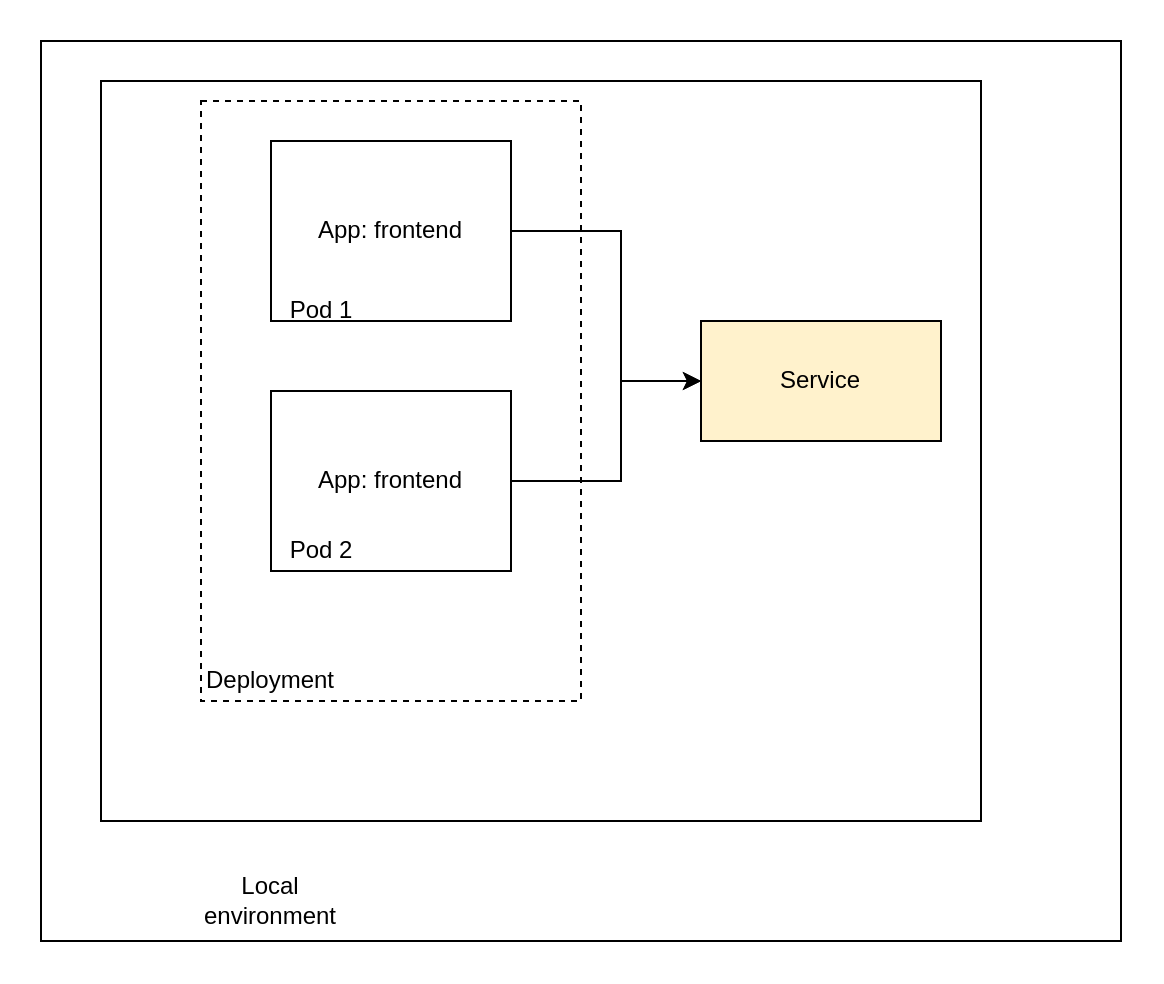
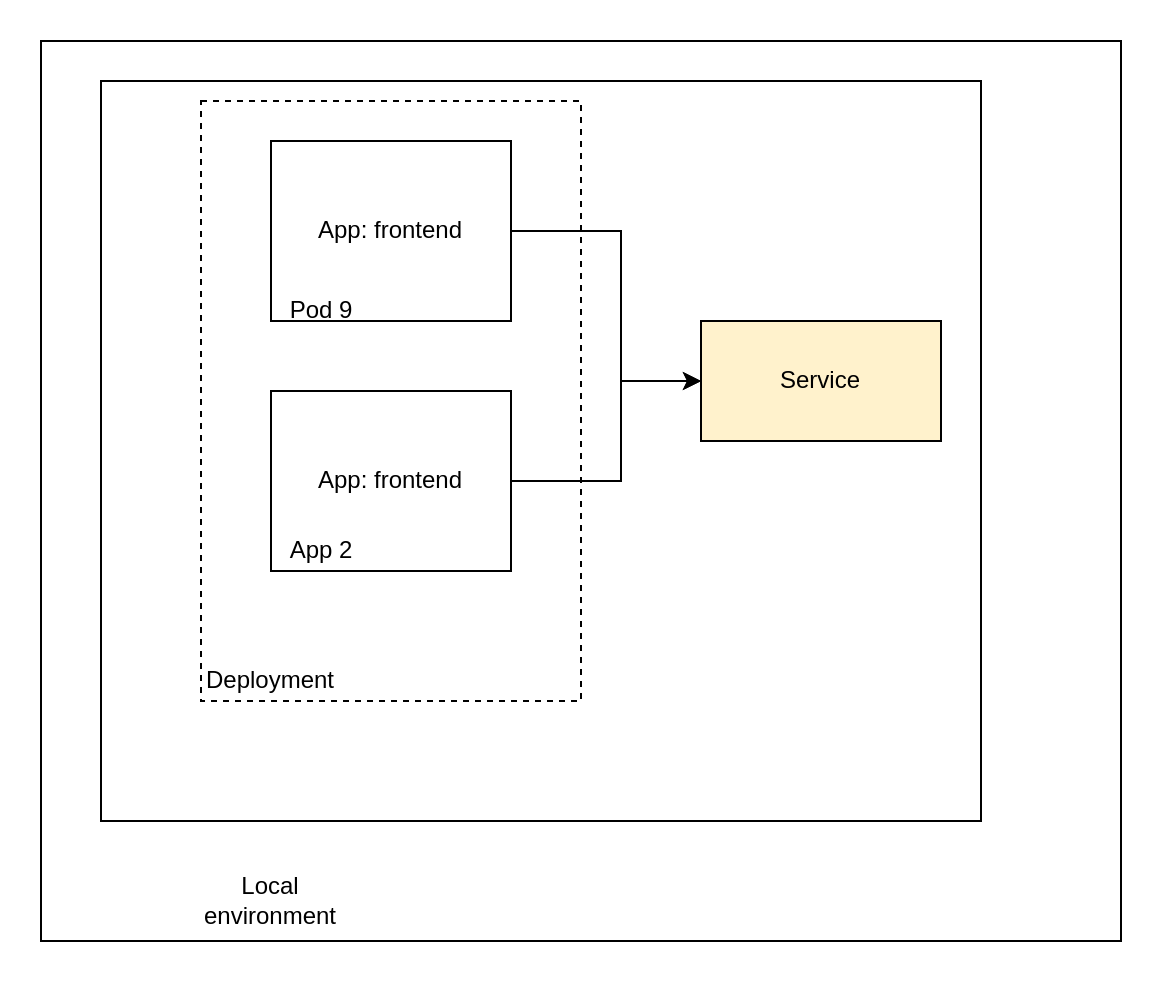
(322, 311) -> (322, 311)
(322, 551) -> (322, 551)
